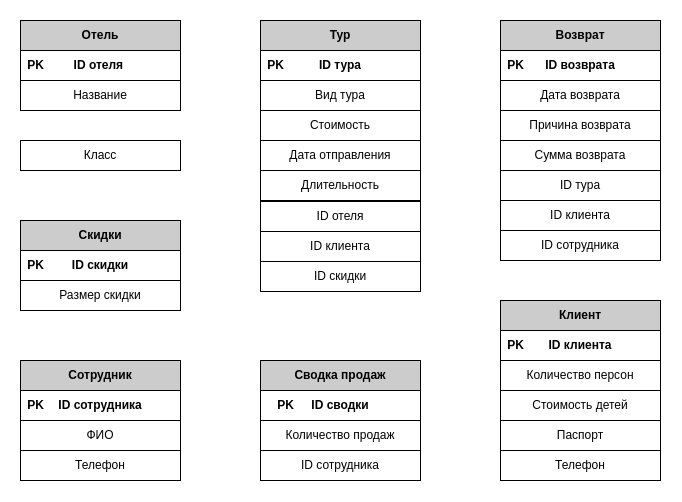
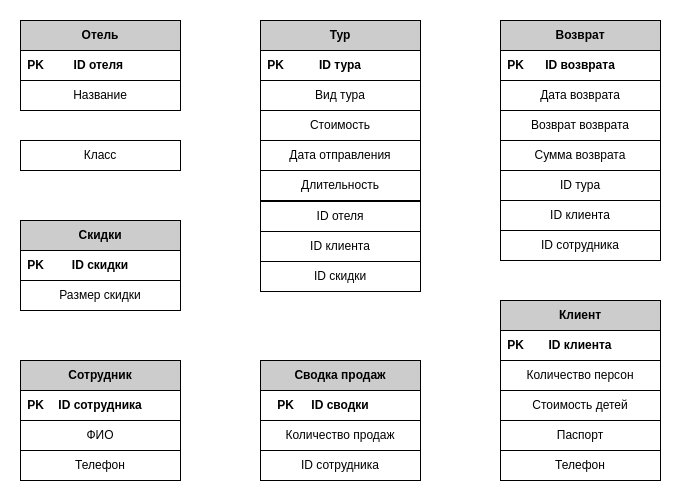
(581, 126) -> (581, 126)
